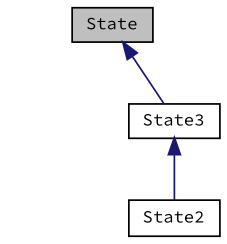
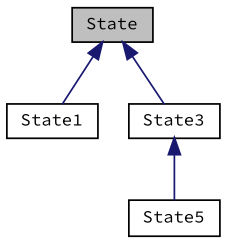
none -> (52, 121)
(174, 218) -> (174, 218)
